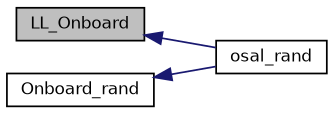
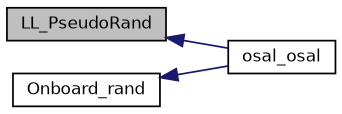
(80, 24) -> (86, 24)
(271, 57) -> (282, 57)
